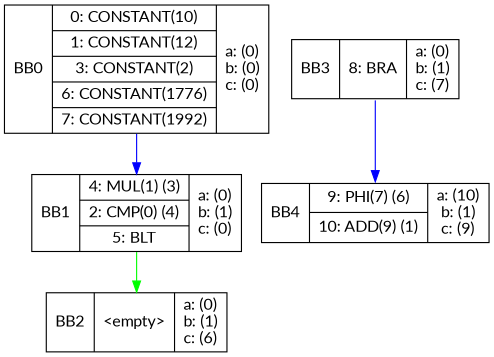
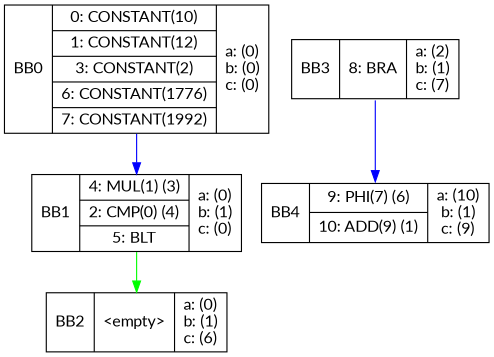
(433, 52) -> (433, 52)
